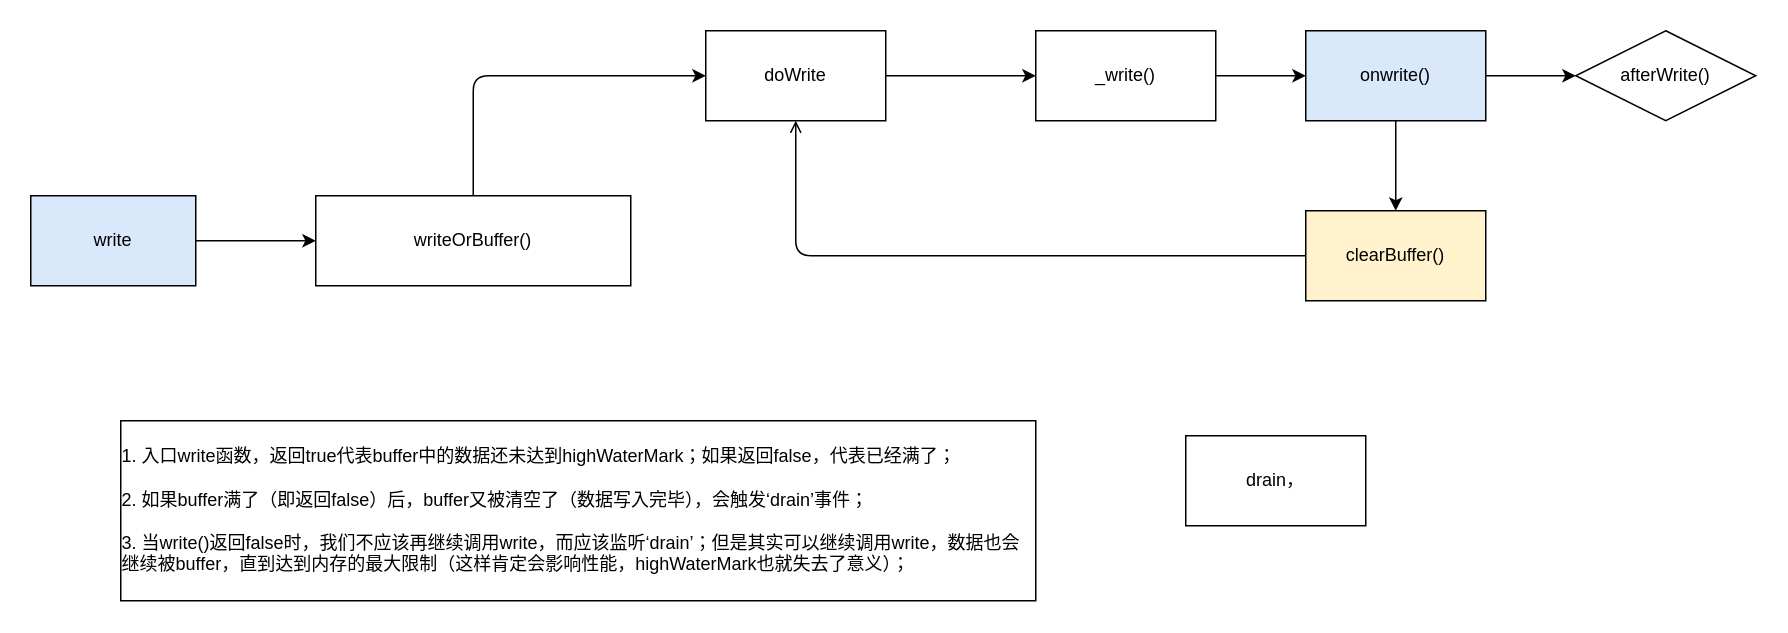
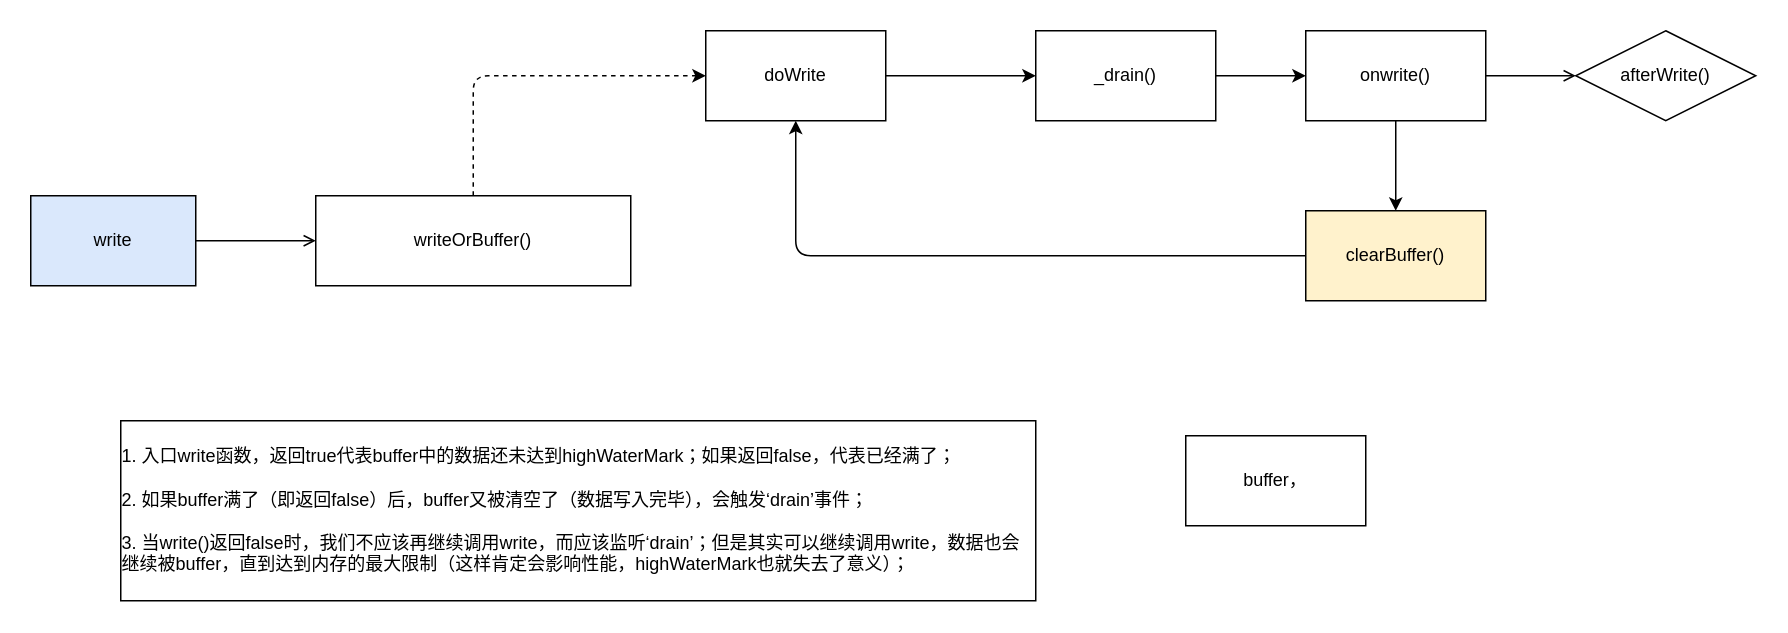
(529, 76) -> (529, 76)
(1126, 76) -> (1126, 76)
(1396, 76) -> (1396, 76)
(1564, 76) -> (1566, 76)
(796, 129) -> (796, 132)
(304, 241) -> (306, 241)
(1276, 481) -> (1276, 481)
